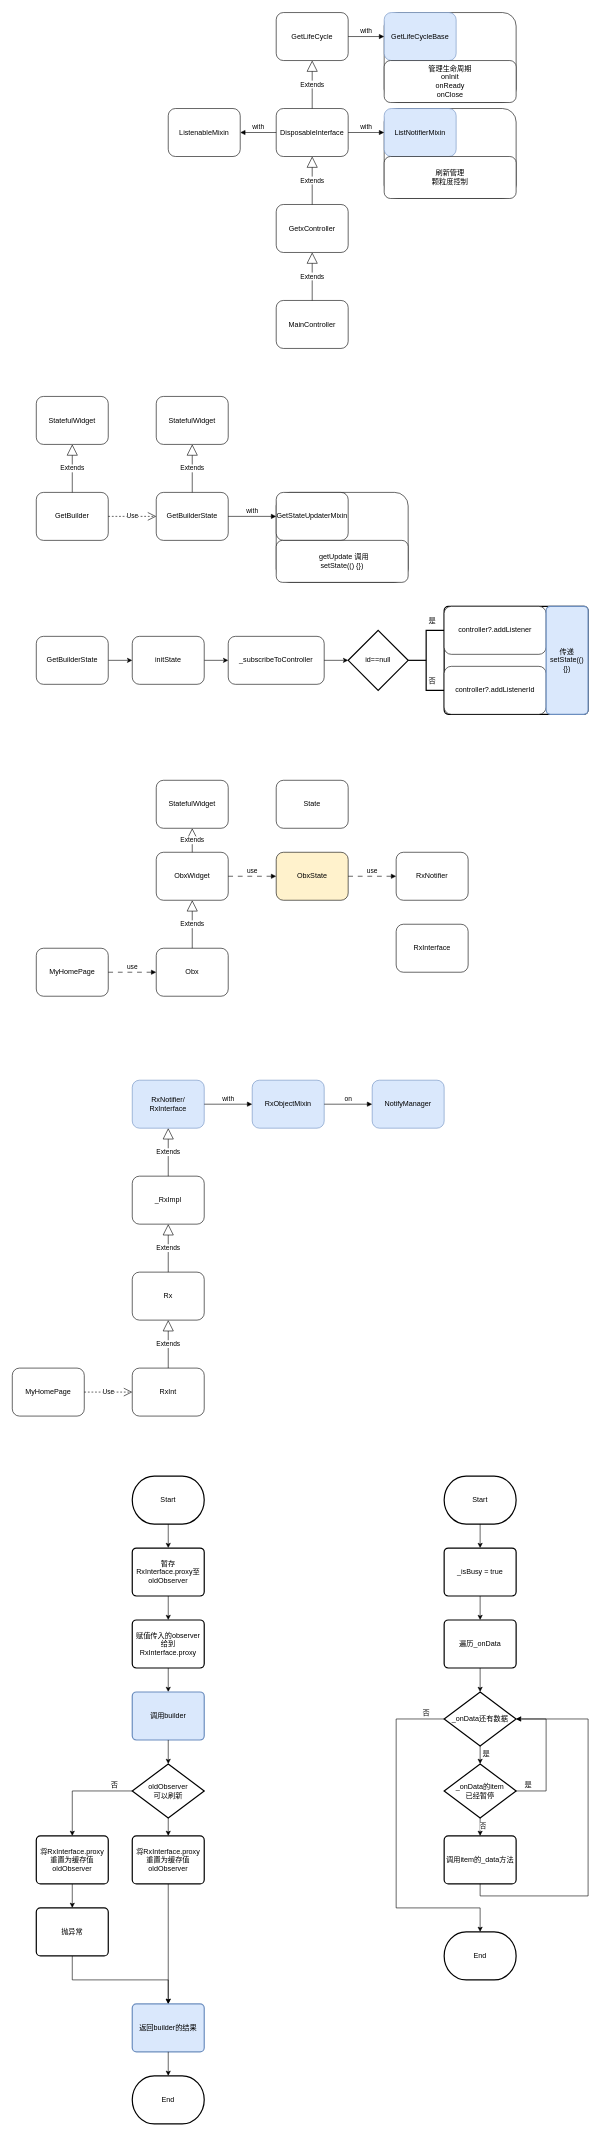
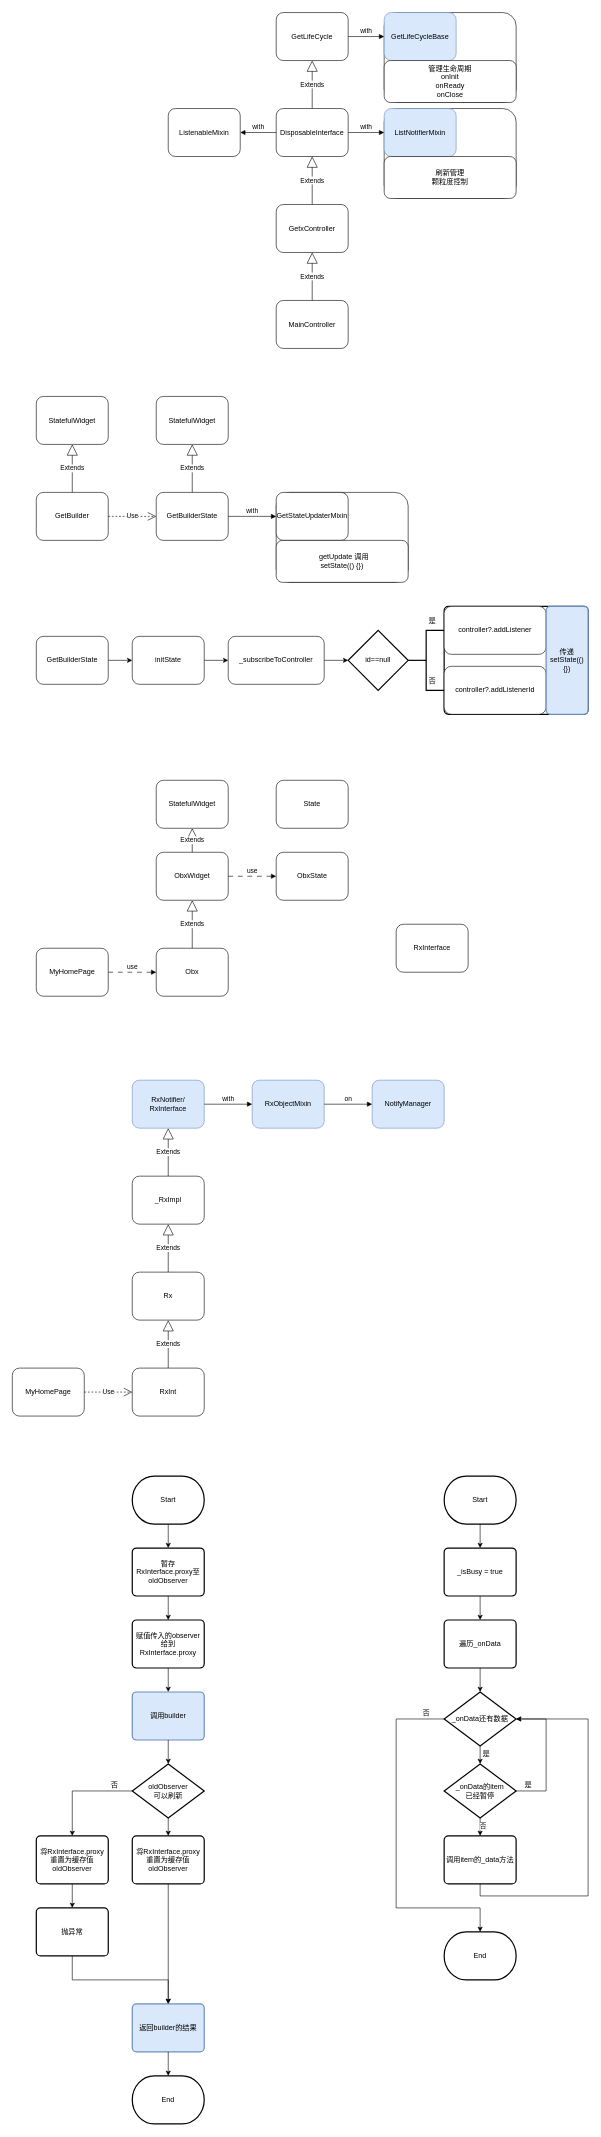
(312, 876) -> (312, 876)
(389, 876) -> none
(432, 876) -> none
